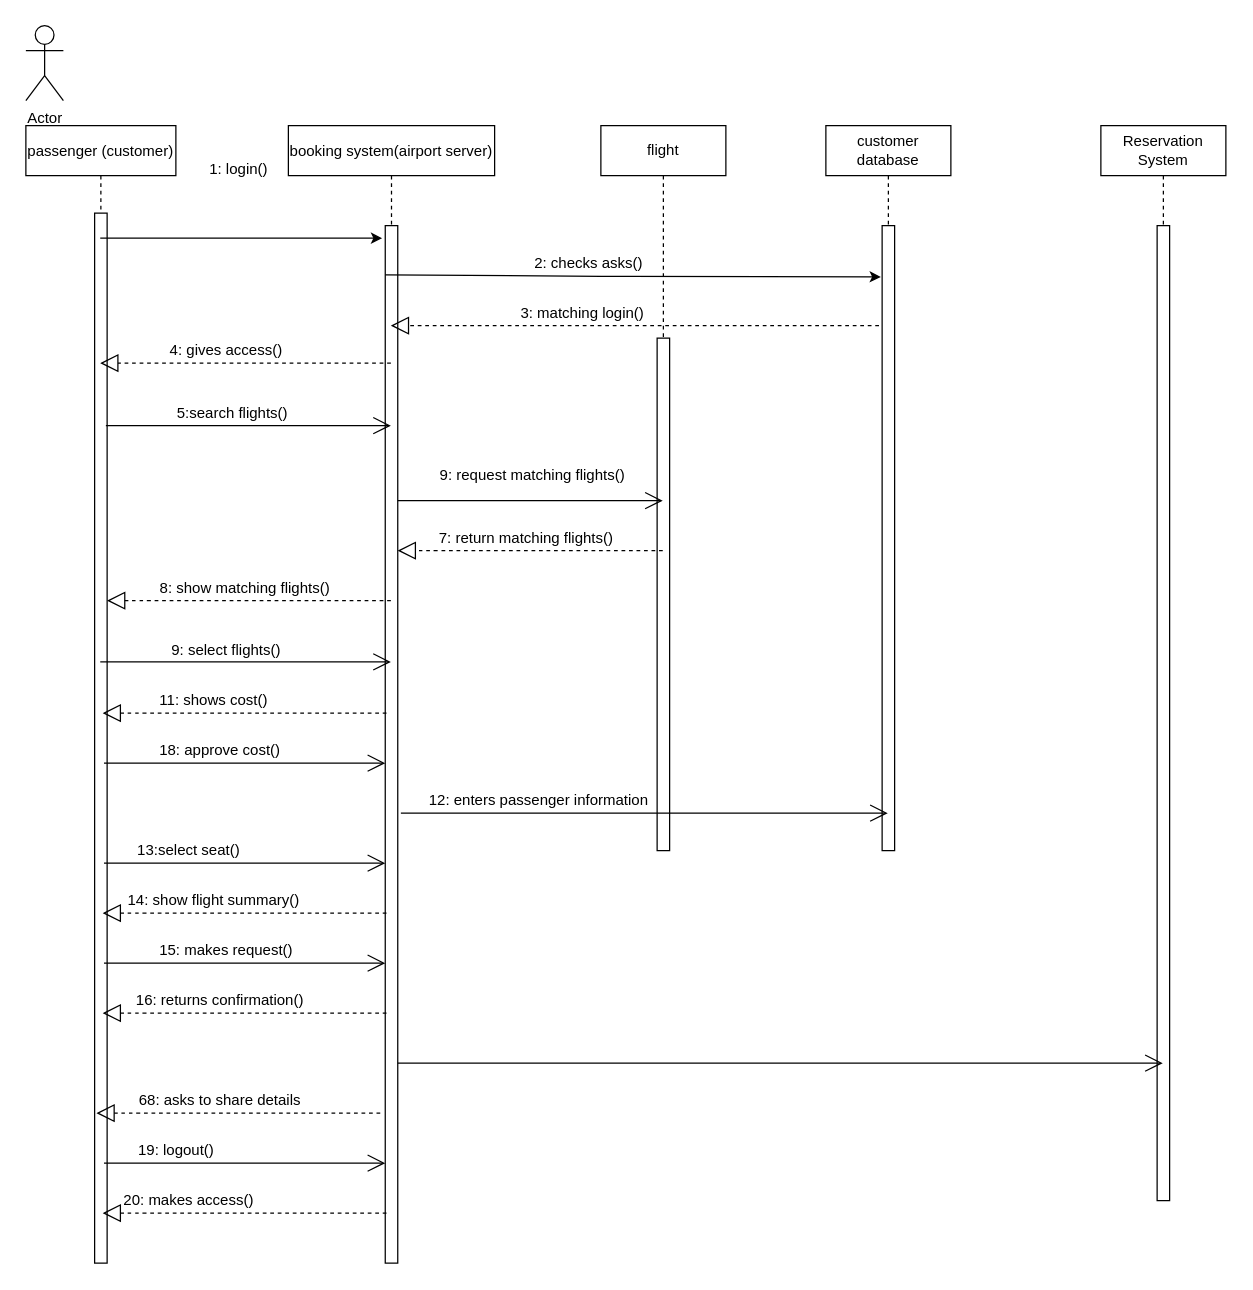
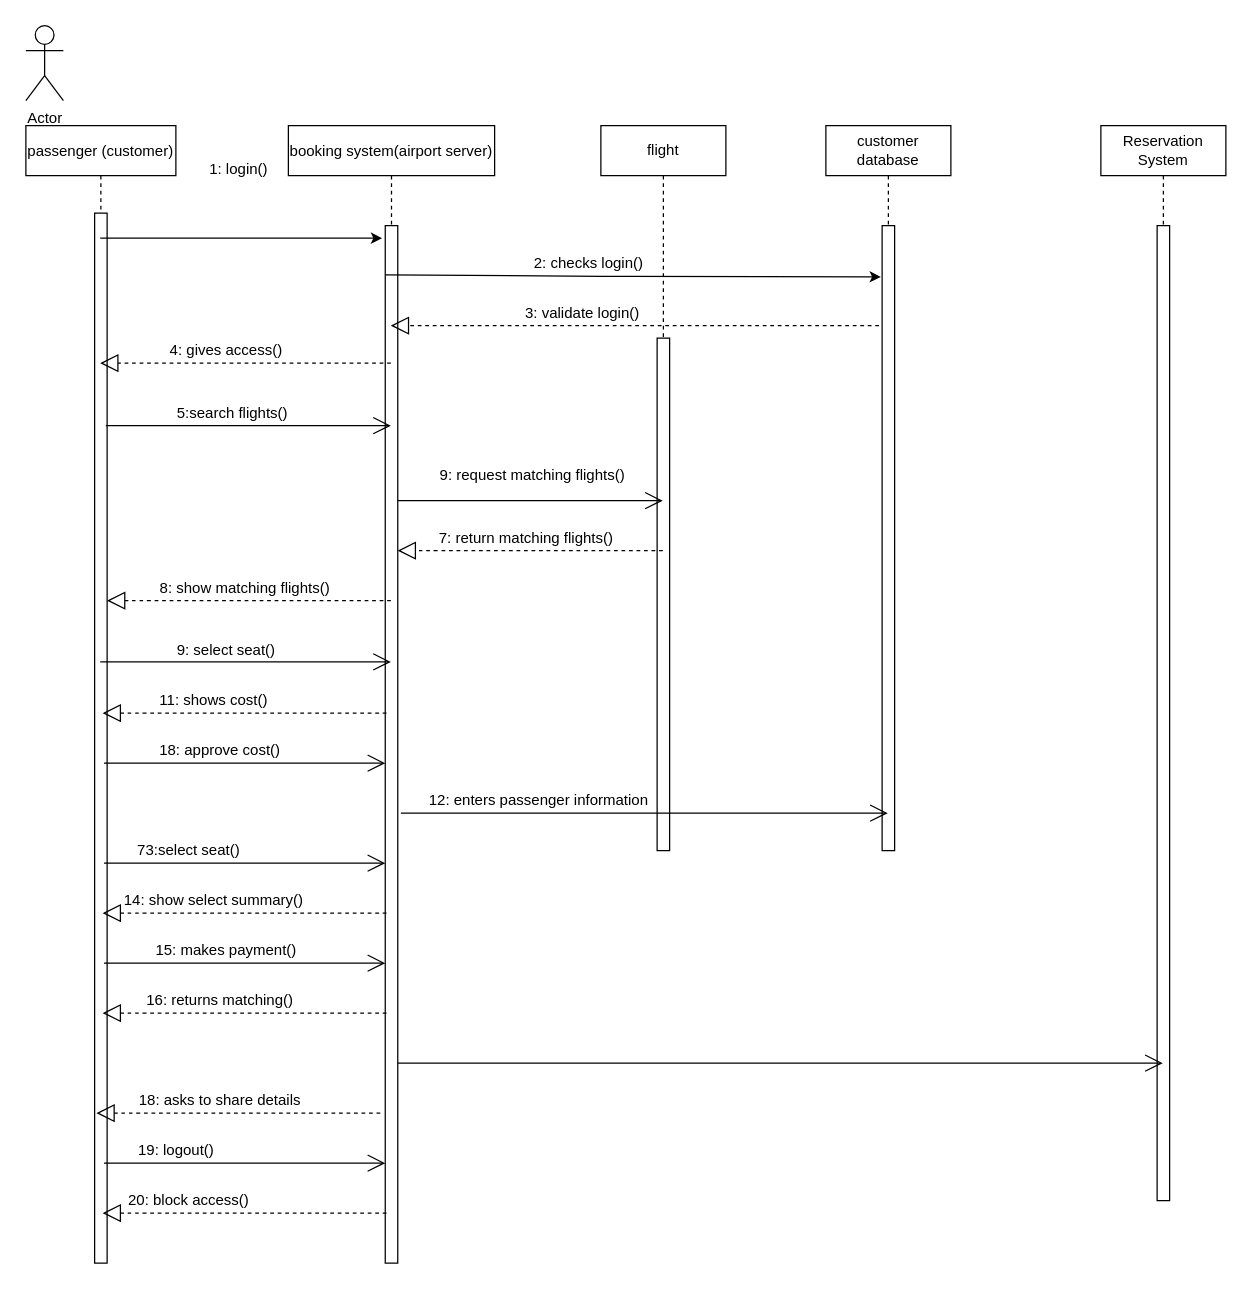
(589, 263) -> (589, 263)
(583, 313) -> (583, 313)
(226, 651) -> (226, 651)
(189, 851) -> (189, 851)
(214, 901) -> (214, 901)
(226, 951) -> (226, 951)
(220, 1001) -> (220, 1001)
(220, 1101) -> (220, 1101)
(189, 1201) -> (189, 1201)
